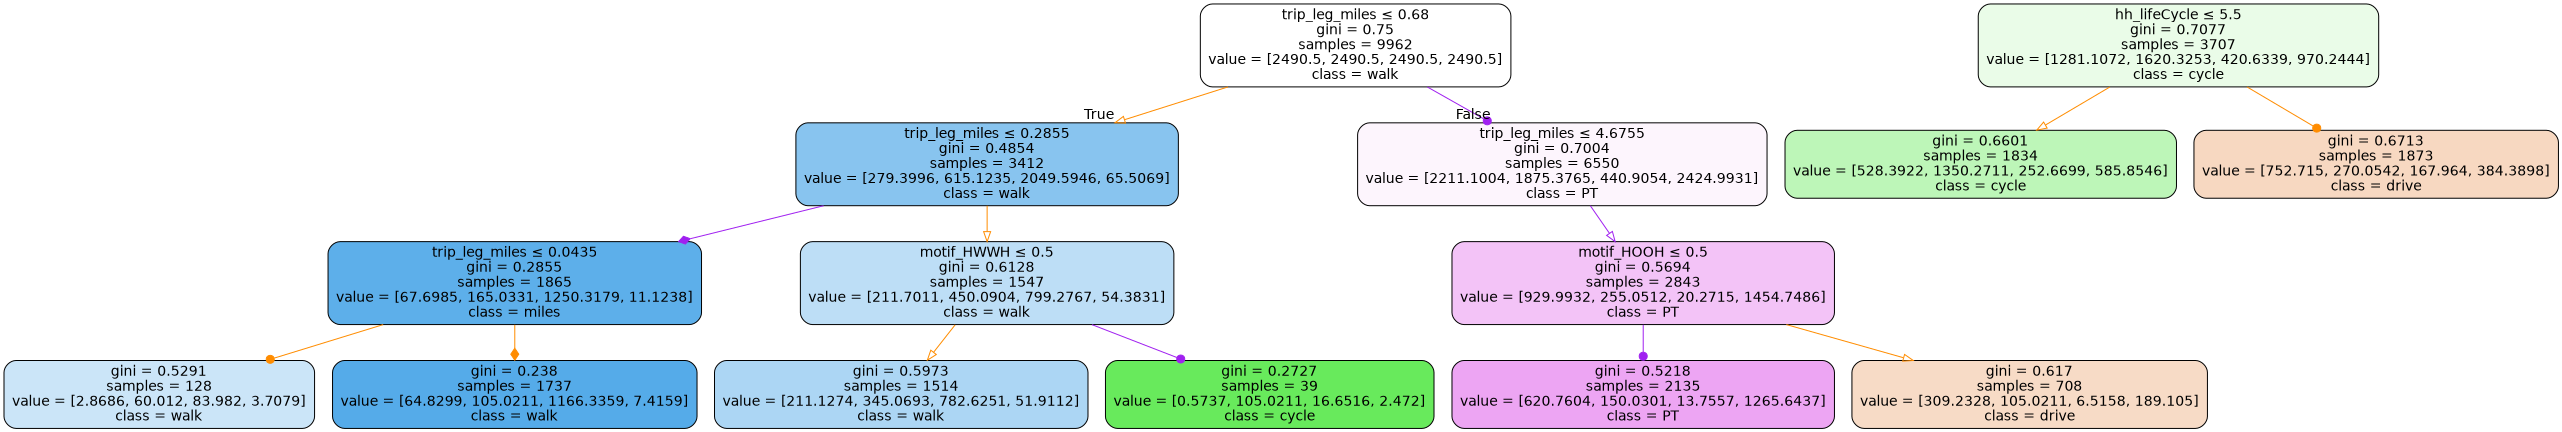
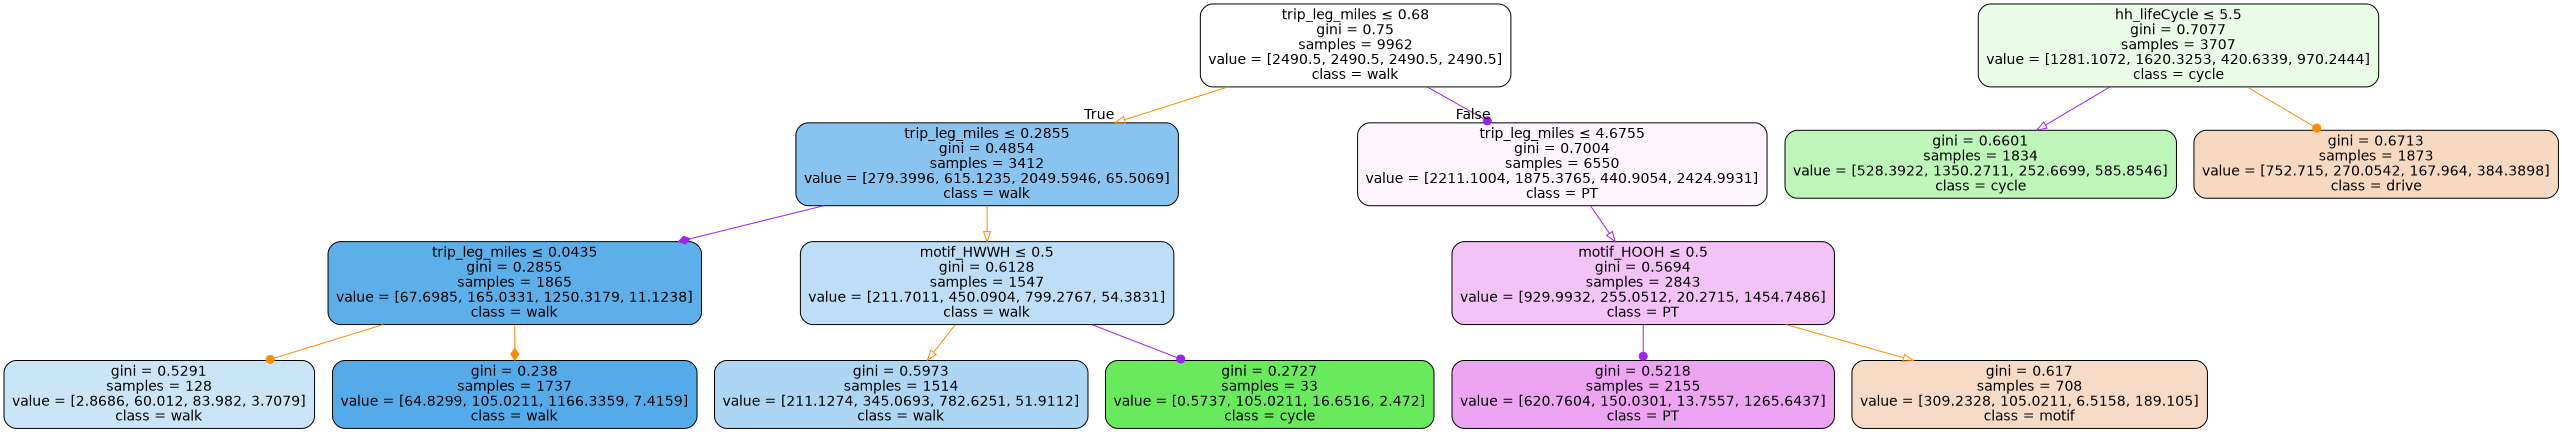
(2078, 106) -> (2078, 106)
(515, 313) -> (515, 313)
(1270, 386) -> (1270, 386)
(1643, 386) -> (1643, 386)
(2030, 416) -> (2030, 416)
